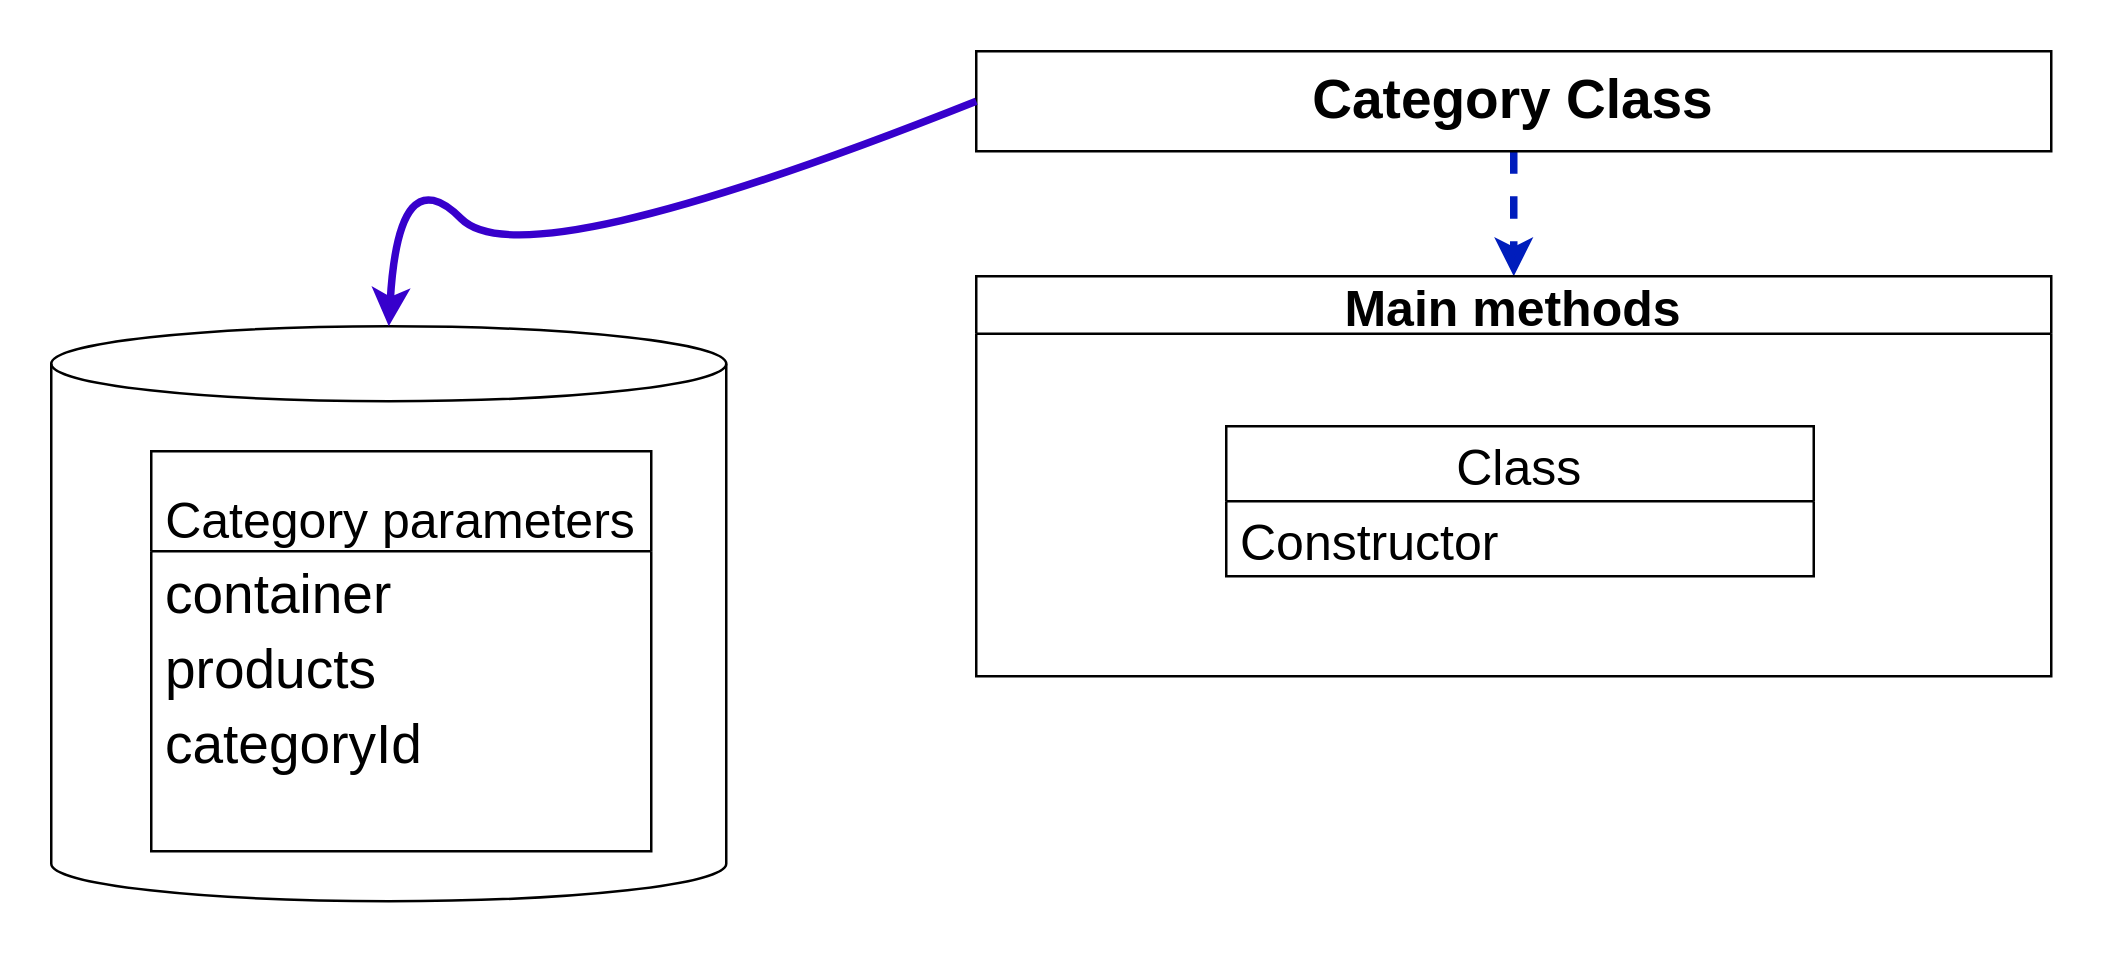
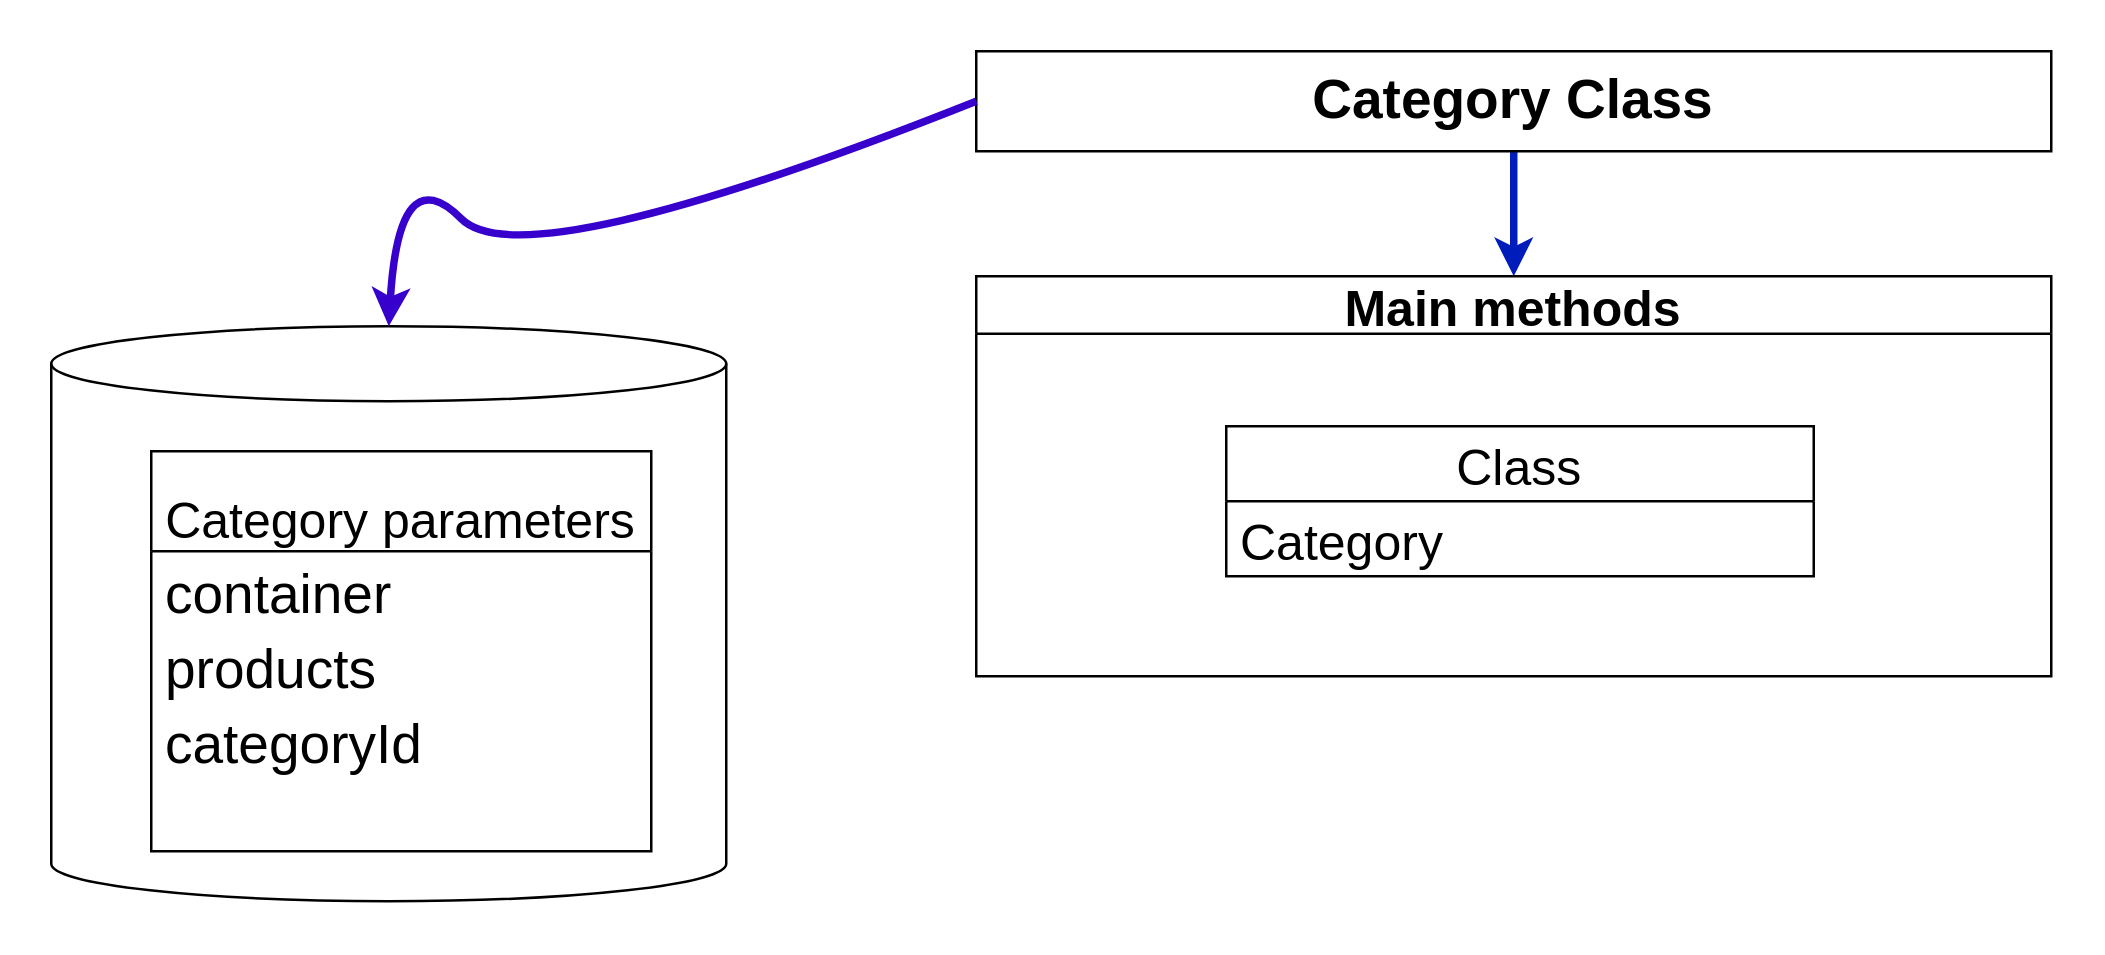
(1514, 229) -> (1514, 229)
(1394, 543) -> (1352, 543)
